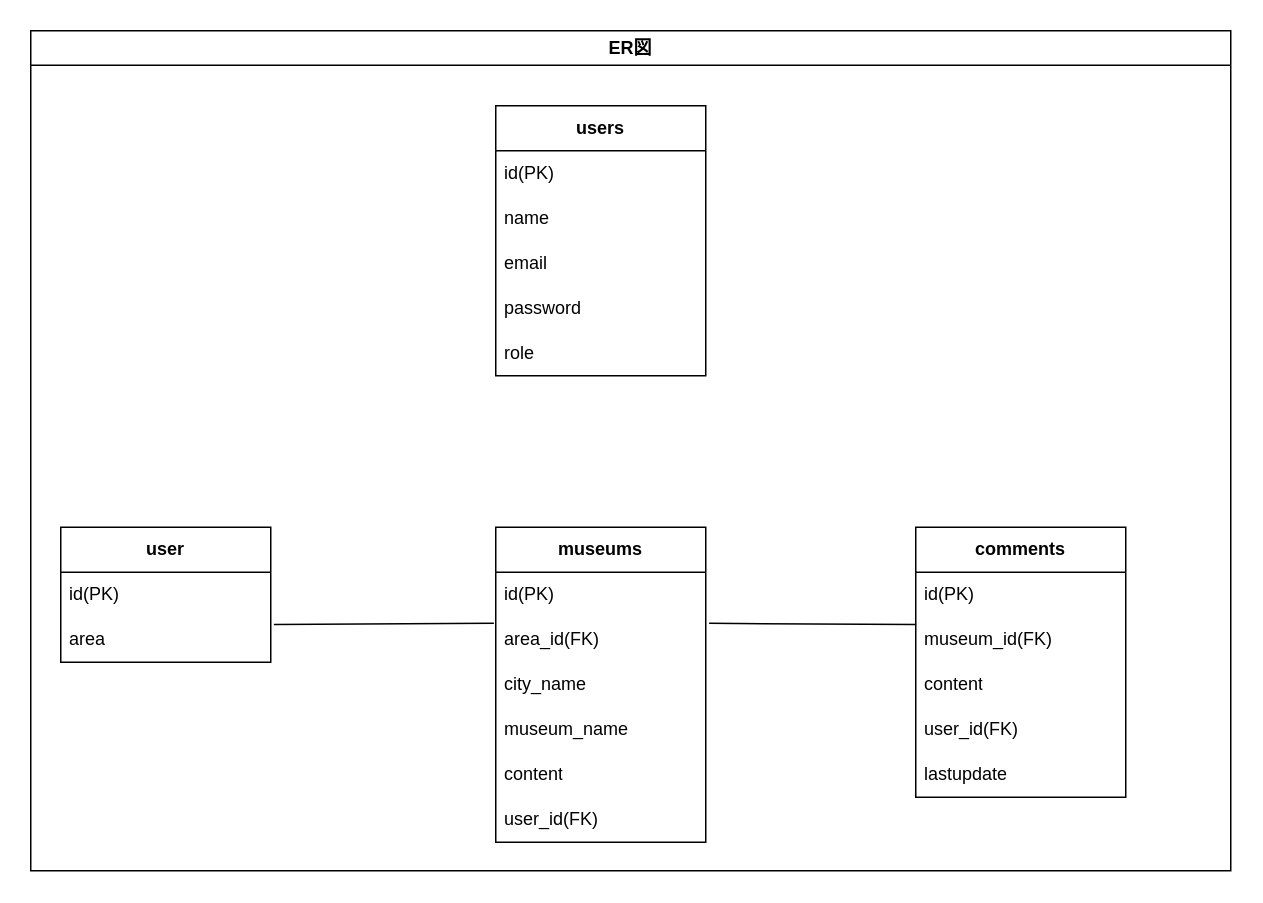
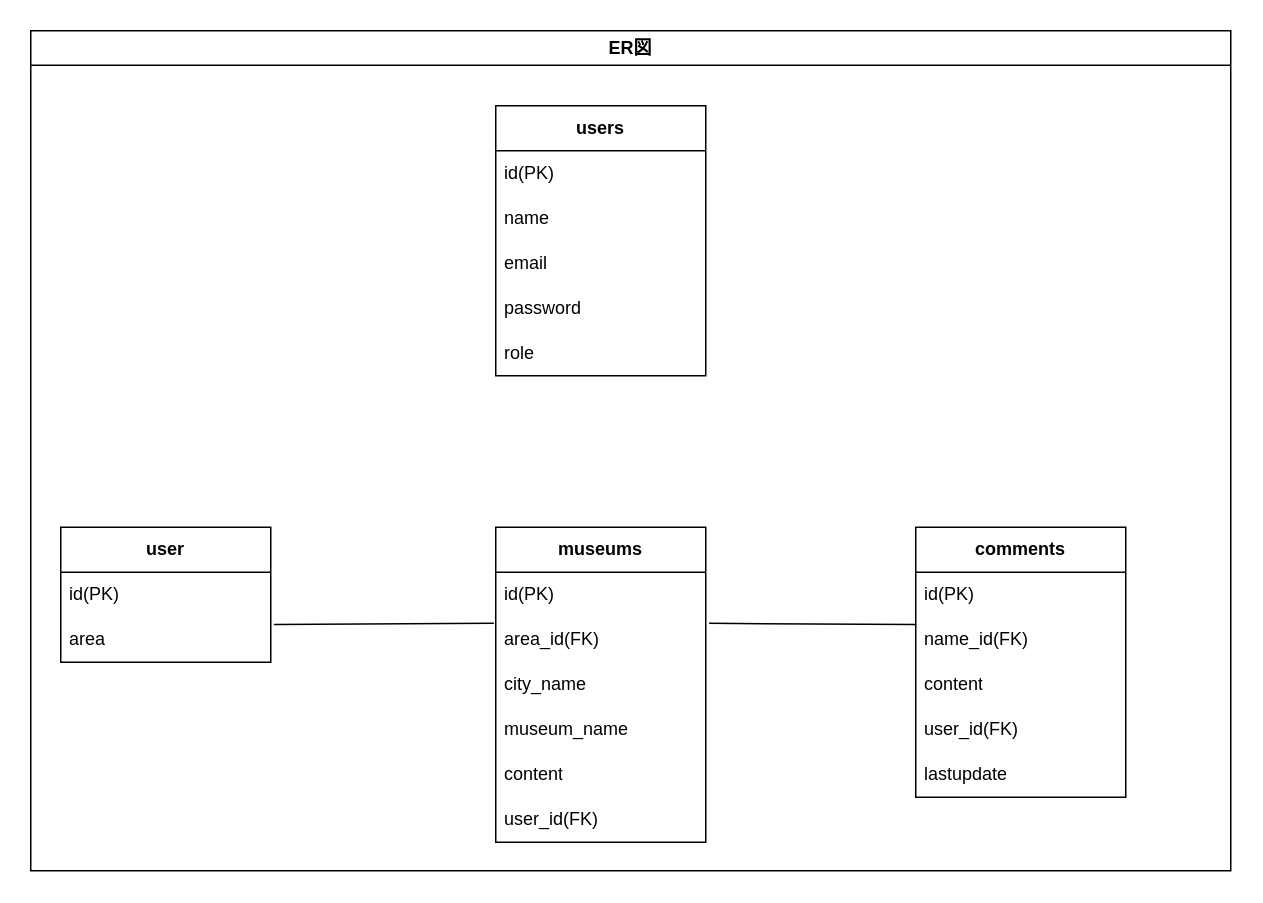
(988, 640) -> (978, 640)
